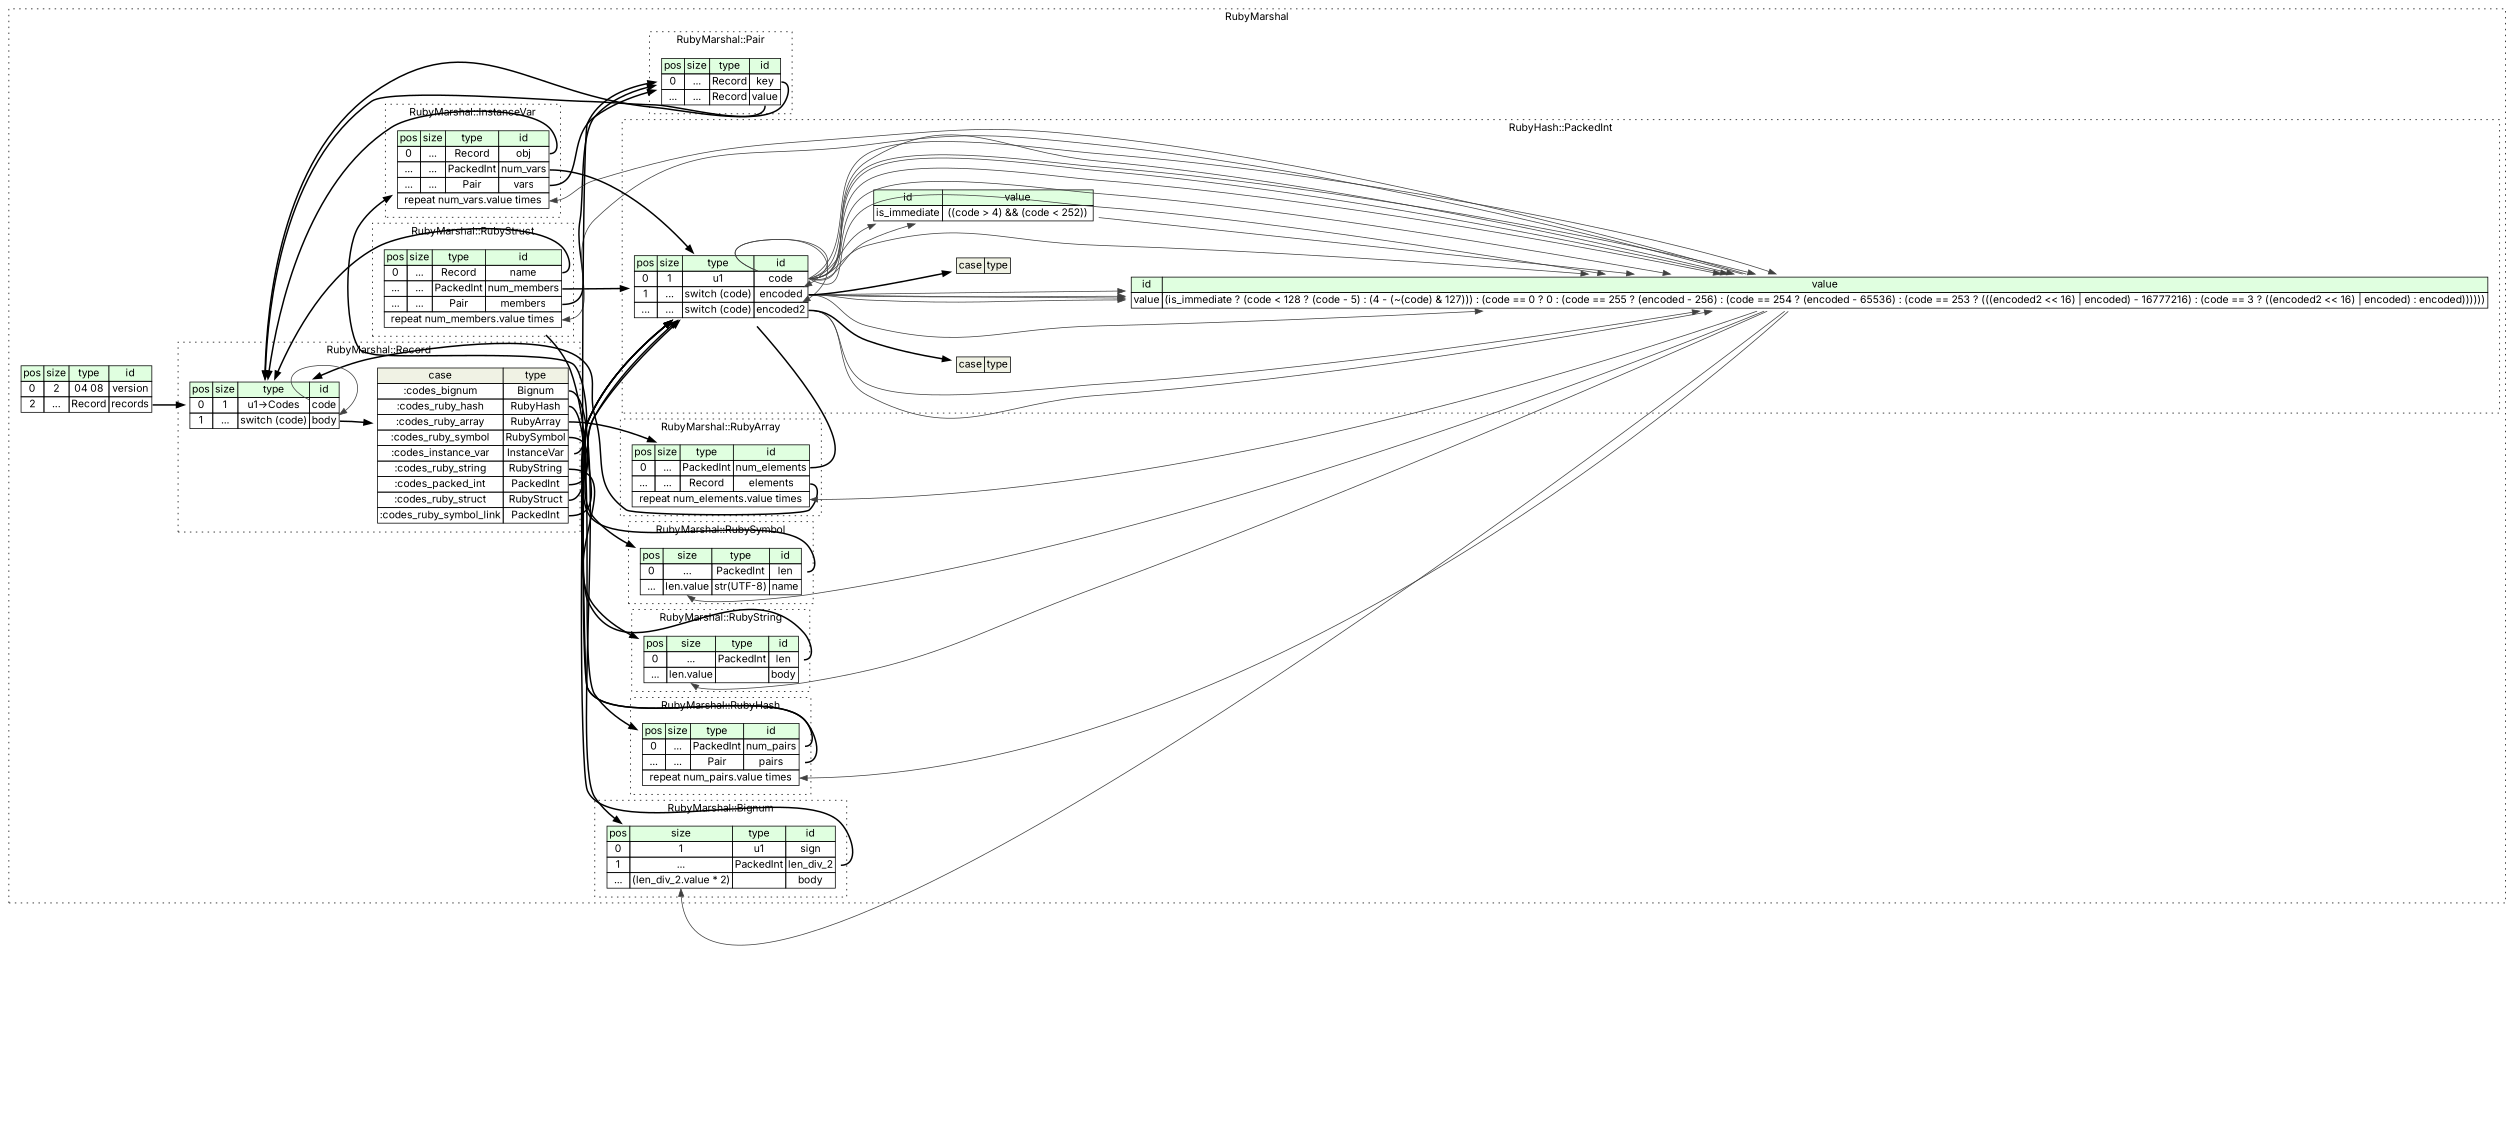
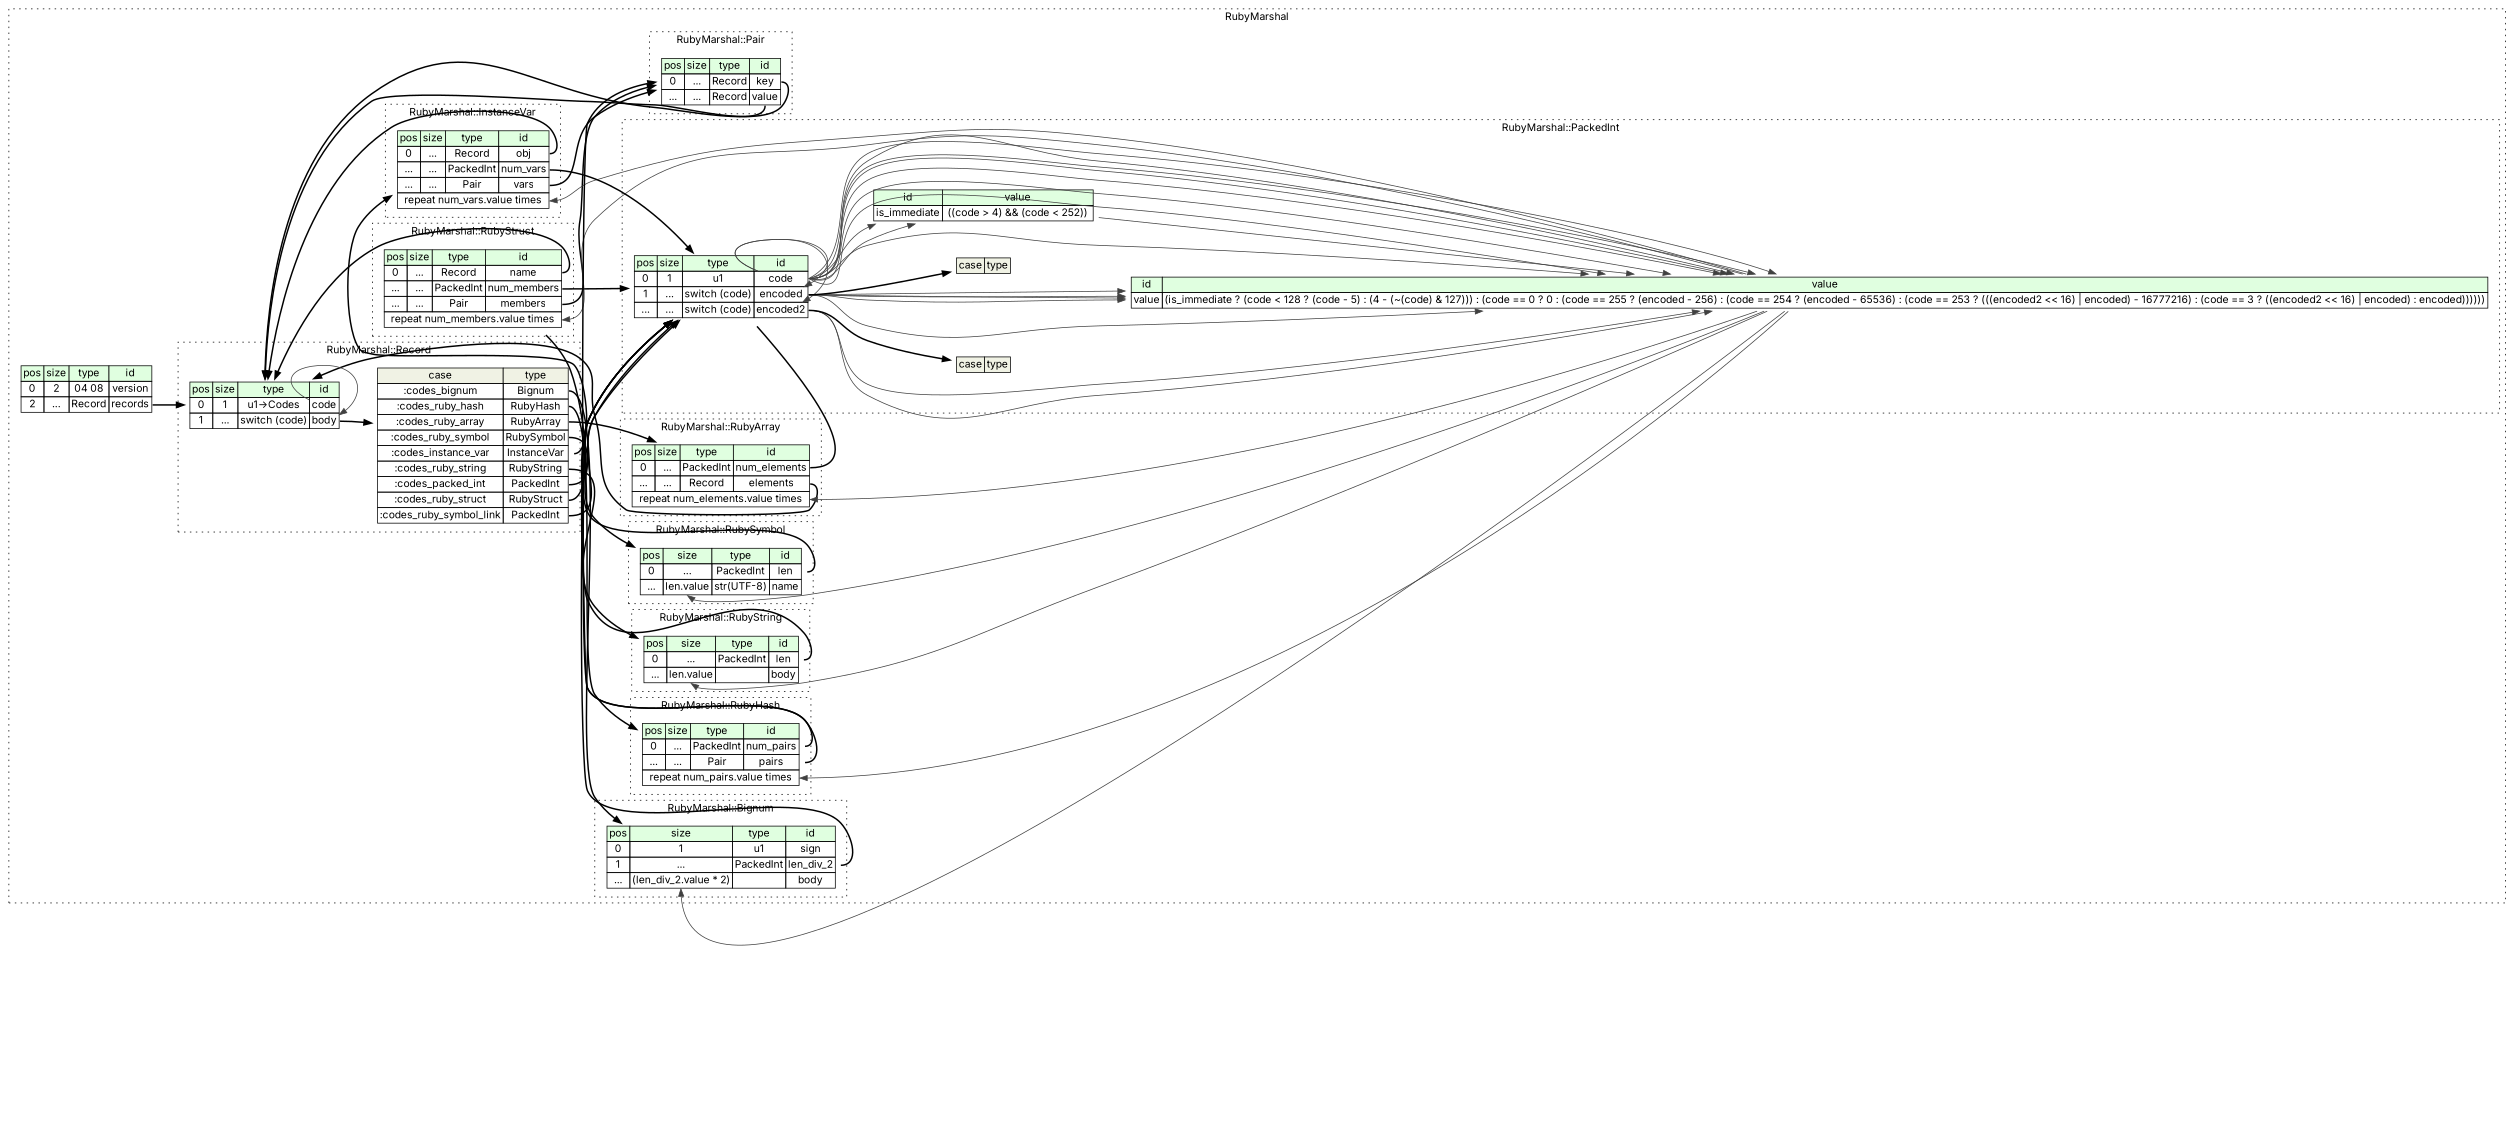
(1561, 128) -> (1561, 128)
